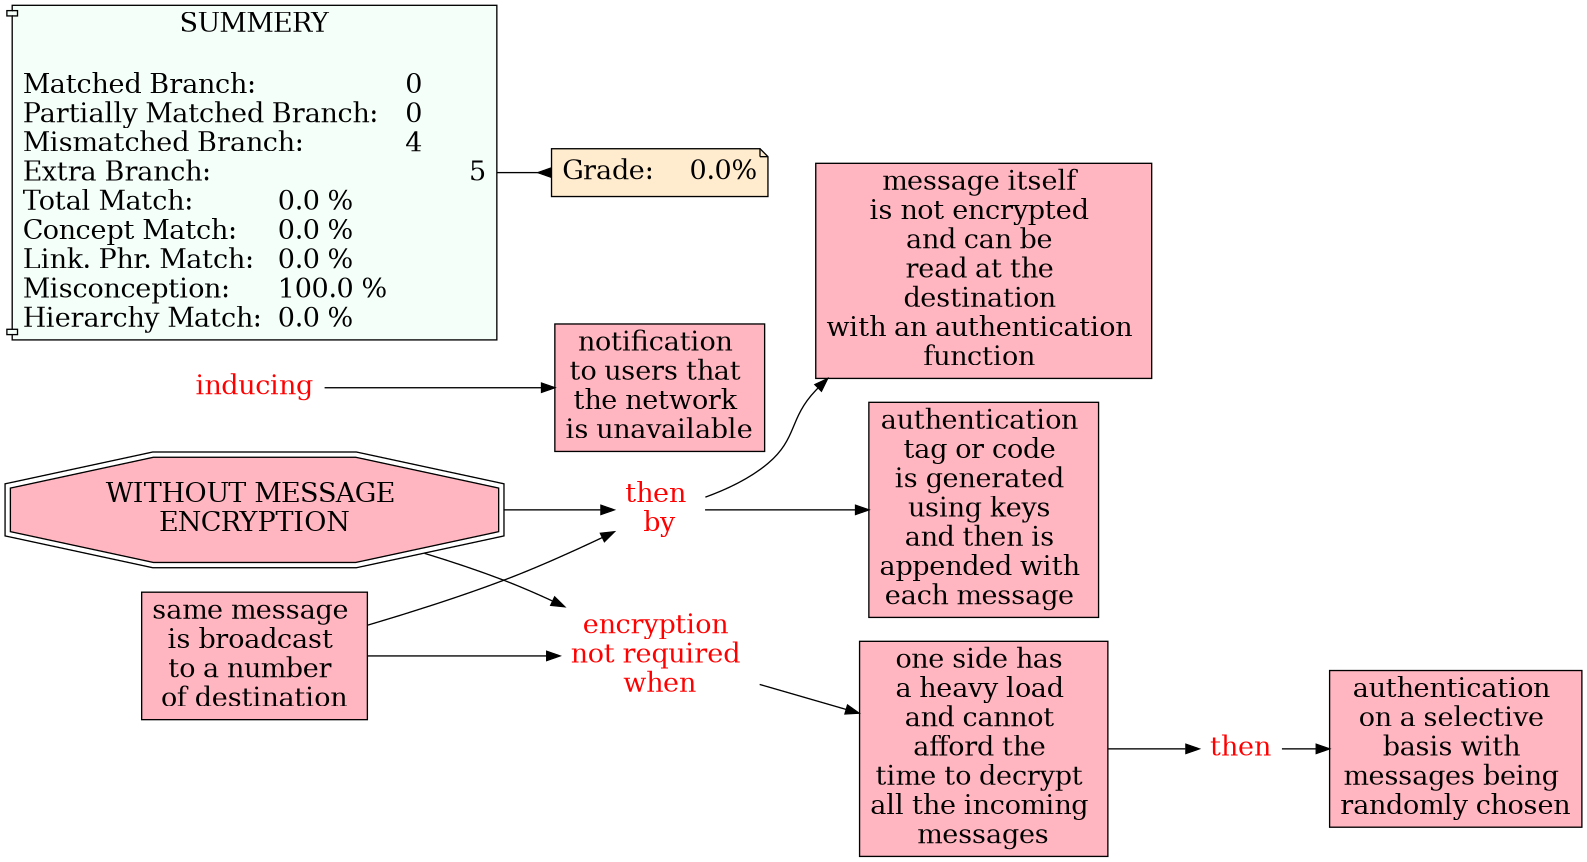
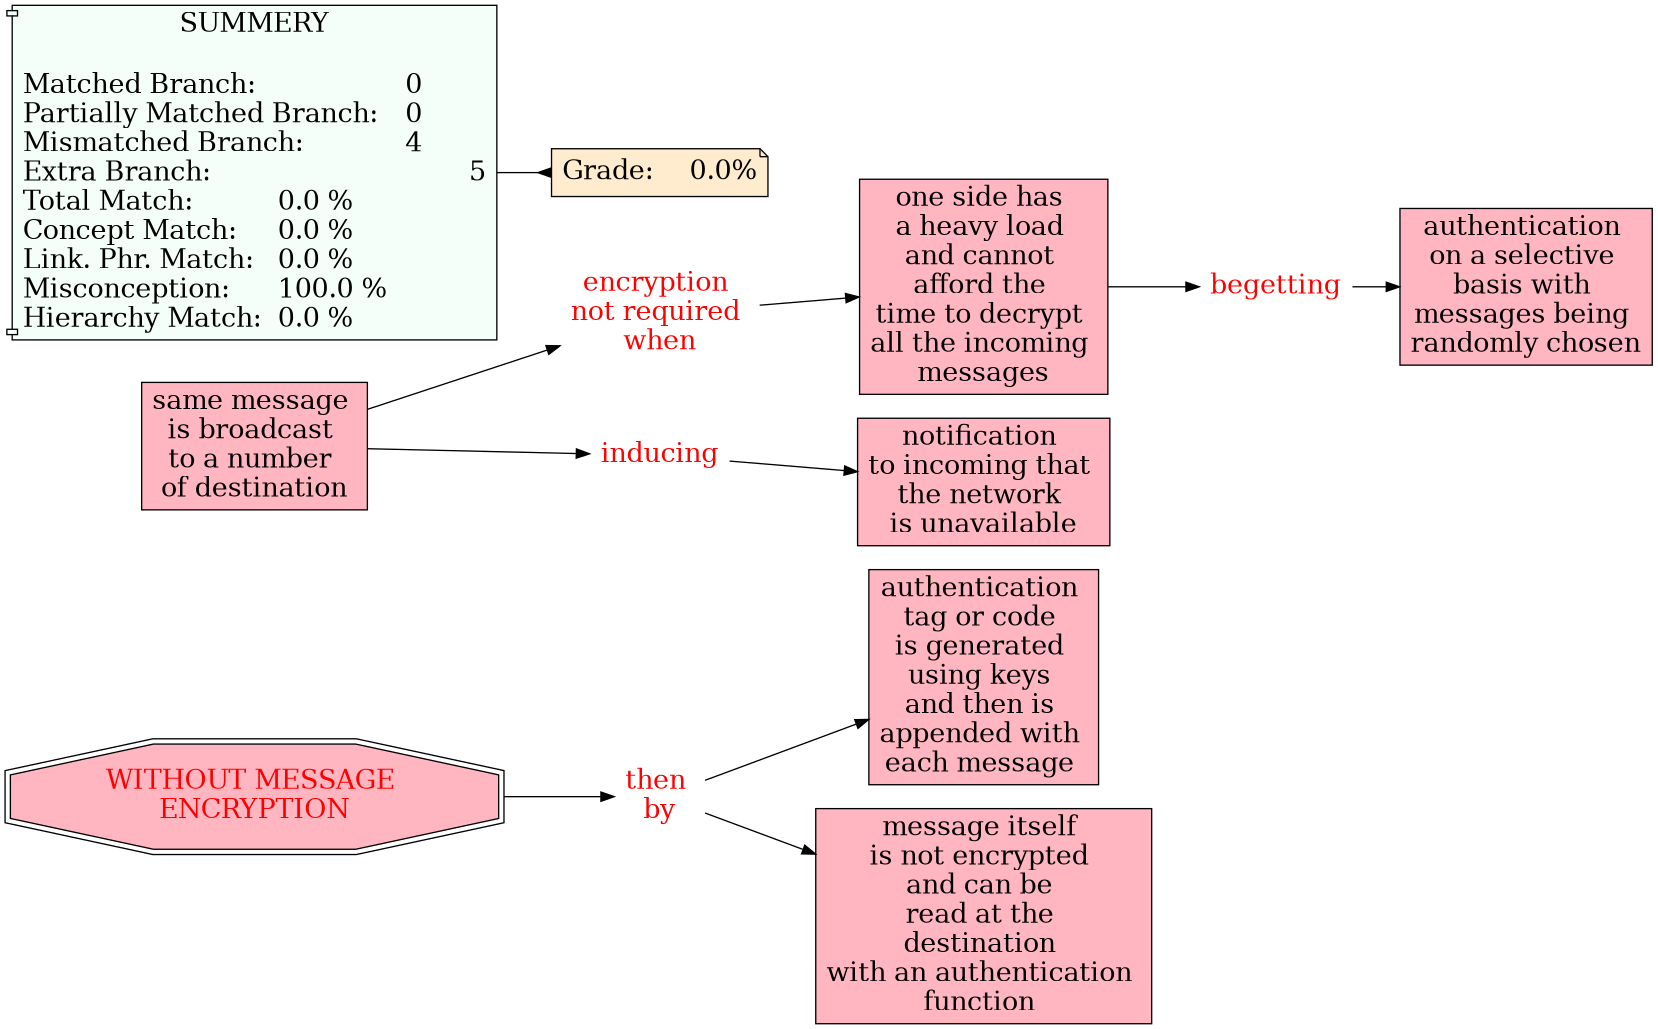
(660, 388) -> (984, 482)
(255, 510) -> (255, 797)
(489, 575) -> none
(487, 586) -> (472, 451)
(1241, 749) -> (1276, 287)
